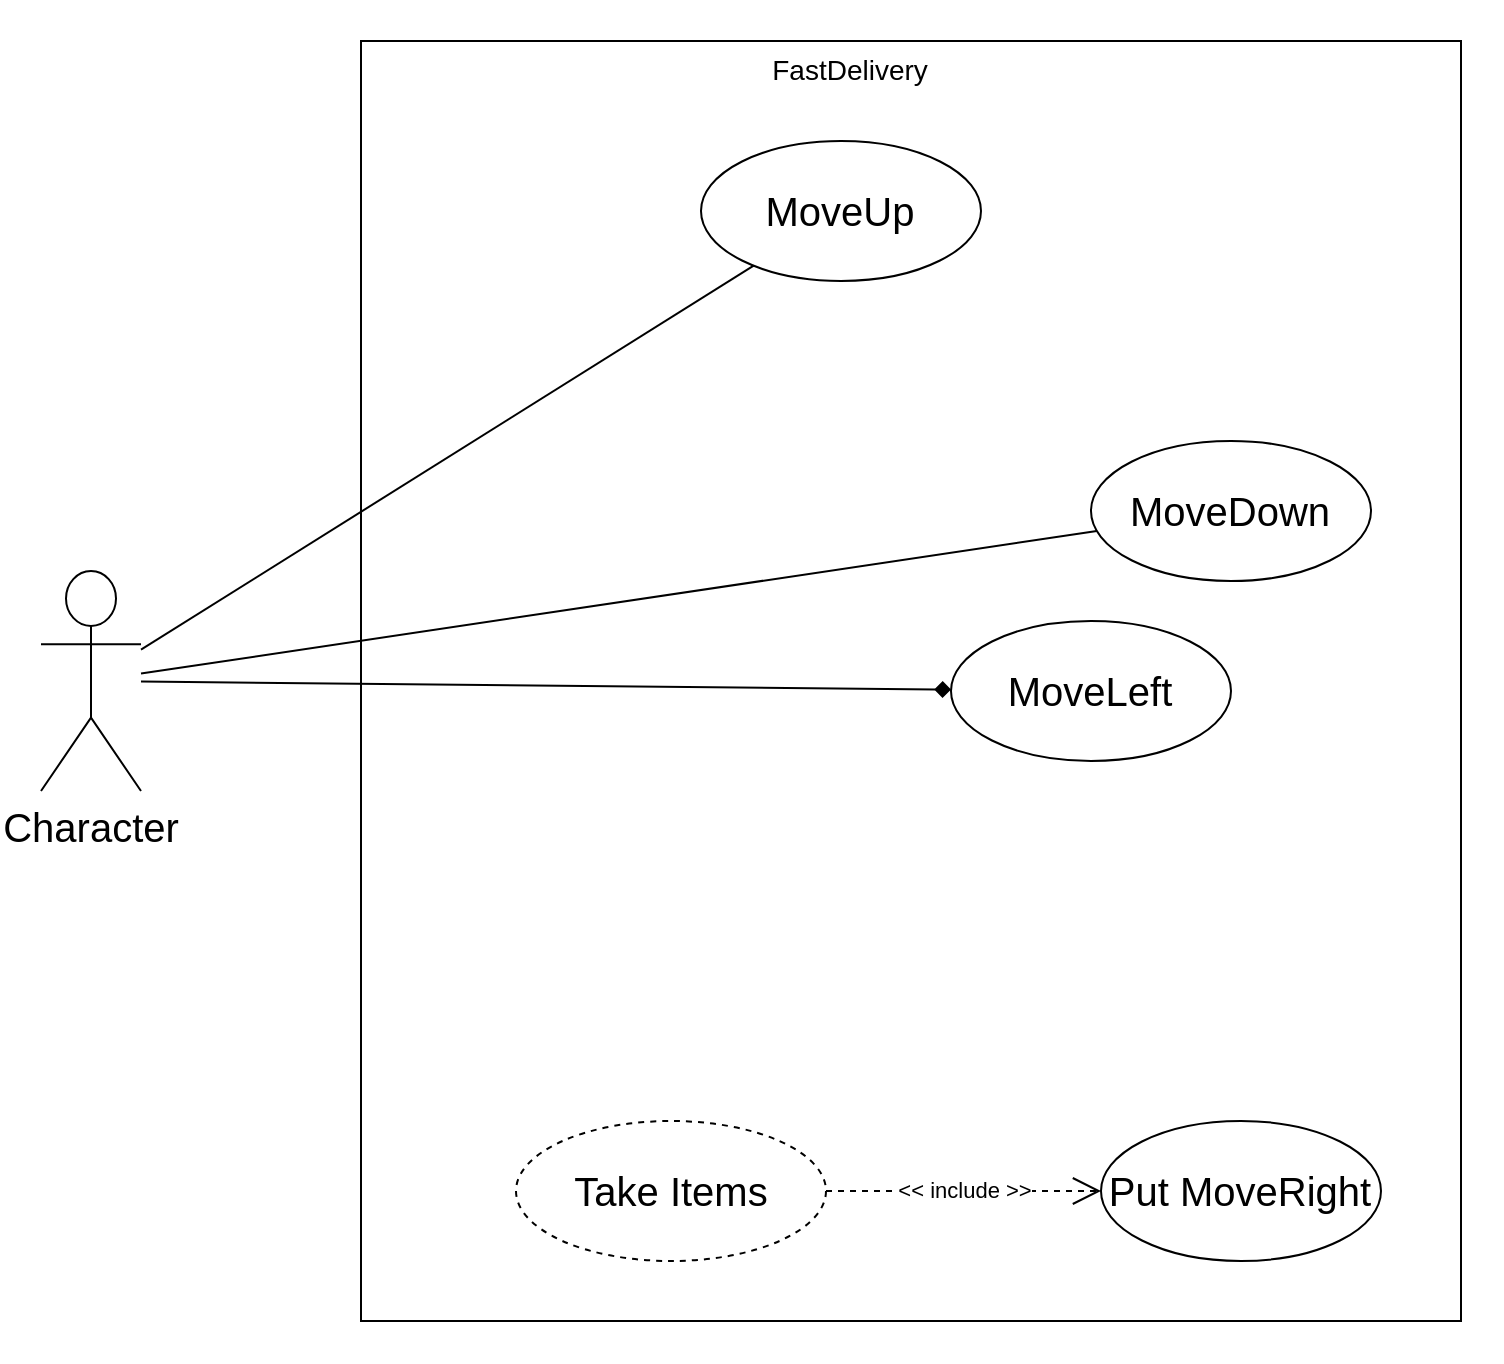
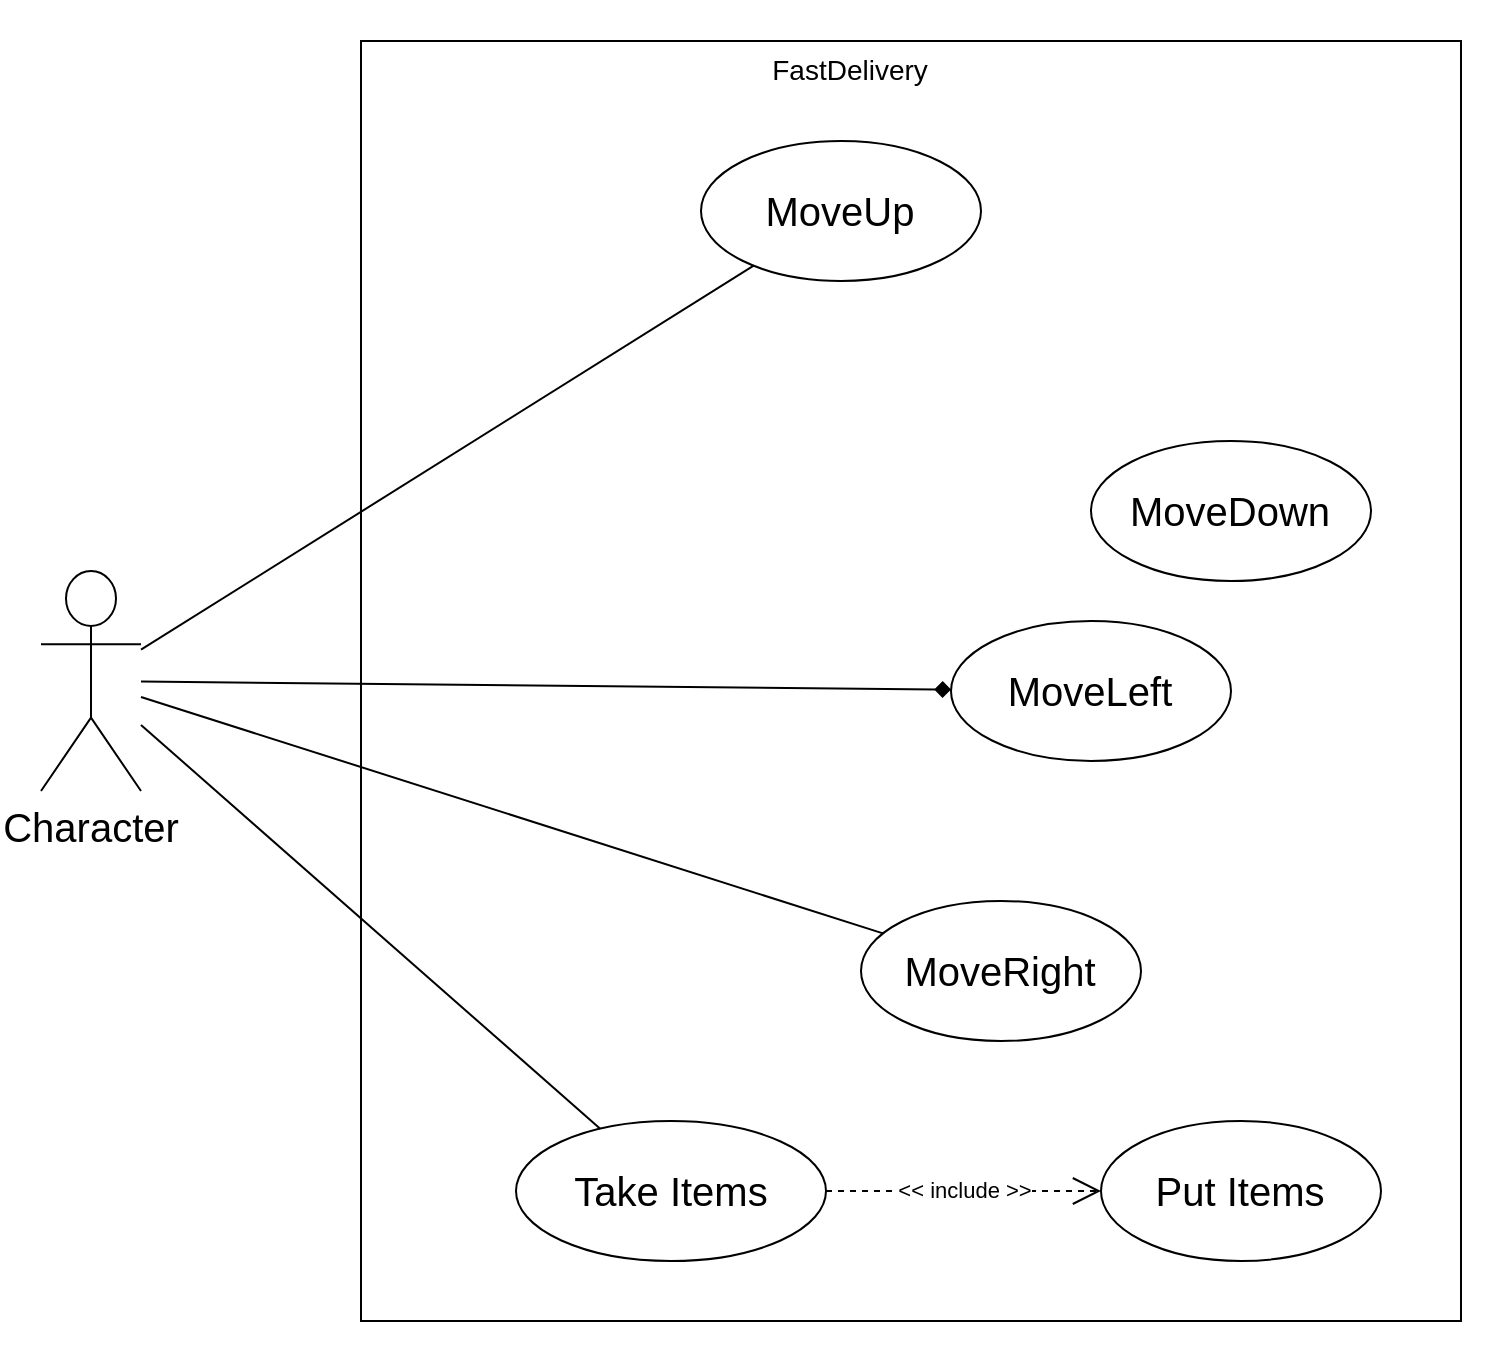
(619, 602) -> (370, 927)
none -> (512, 815)
none -> (1001, 971)
(671, 1191) -> (671, 1191)
(1241, 1191) -> (1241, 1191)
